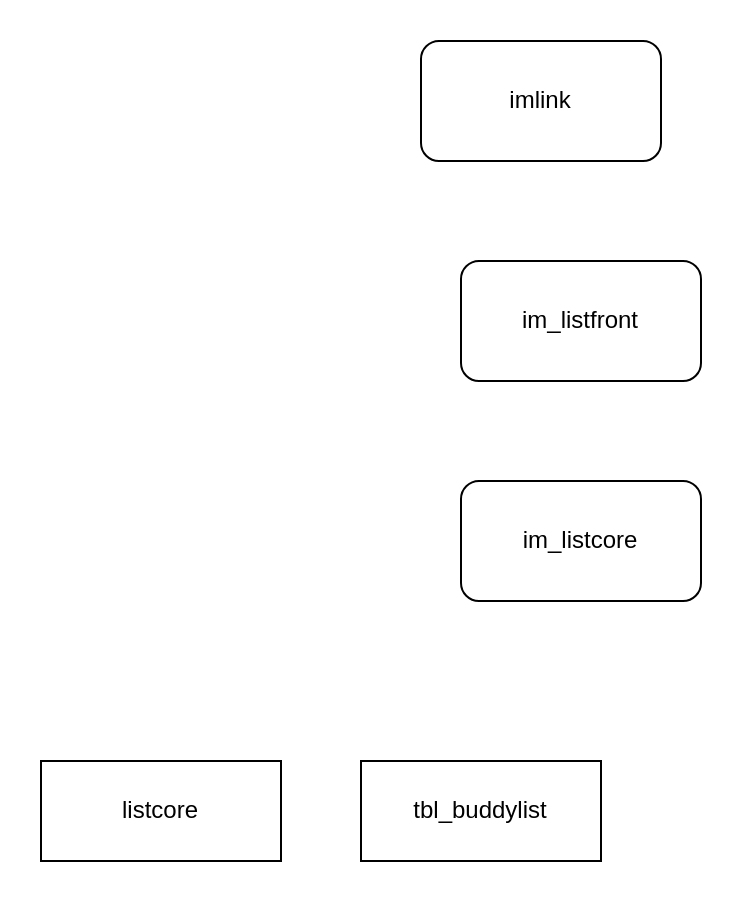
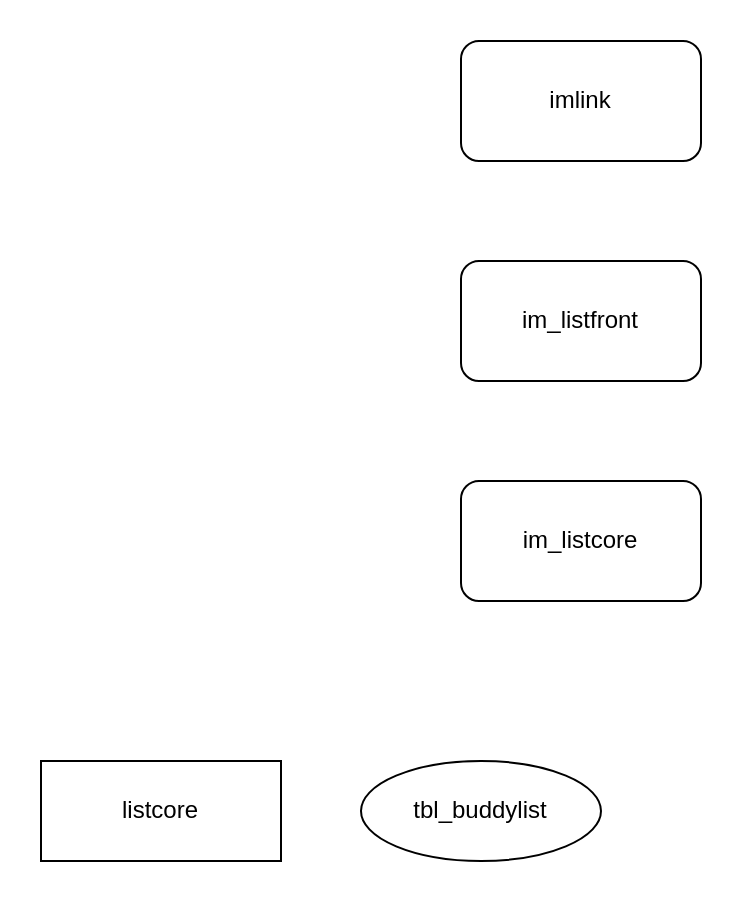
(541, 101) -> (581, 101)
(481, 811) -> (481, 811)
